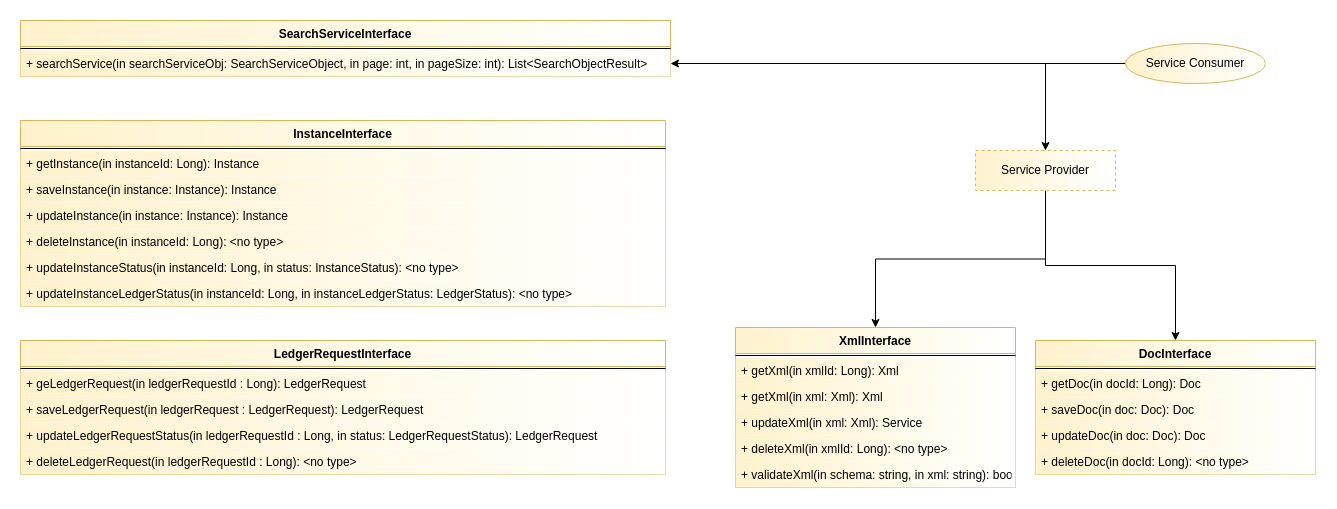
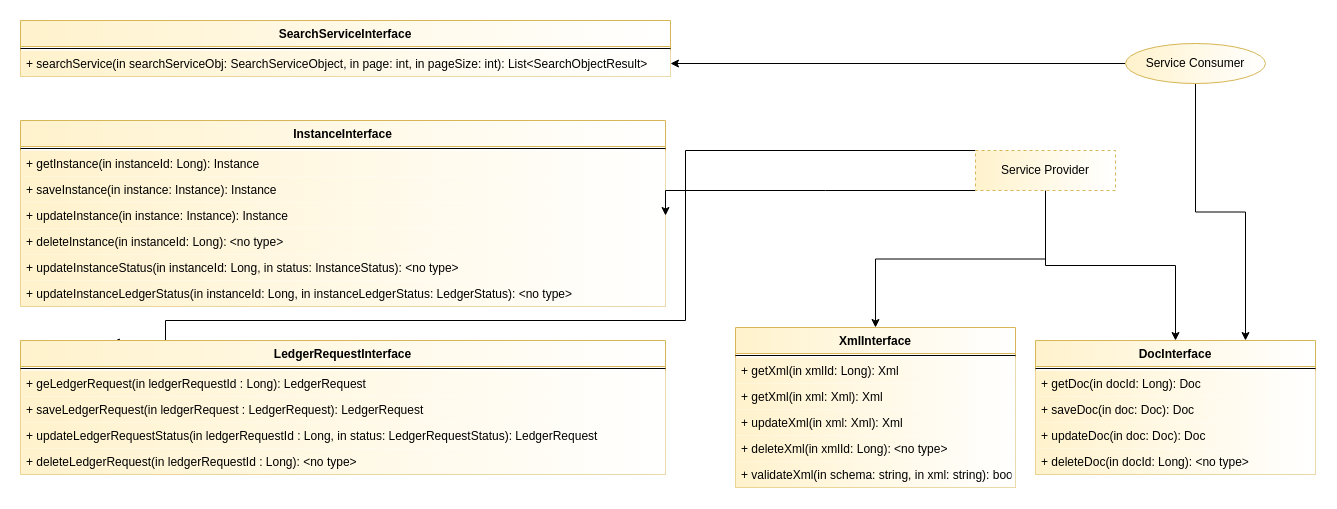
(1046, 104) -> (1218, 212)
none -> (822, 191)
none -> (646, 321)
(835, 423) -> (821, 423)
